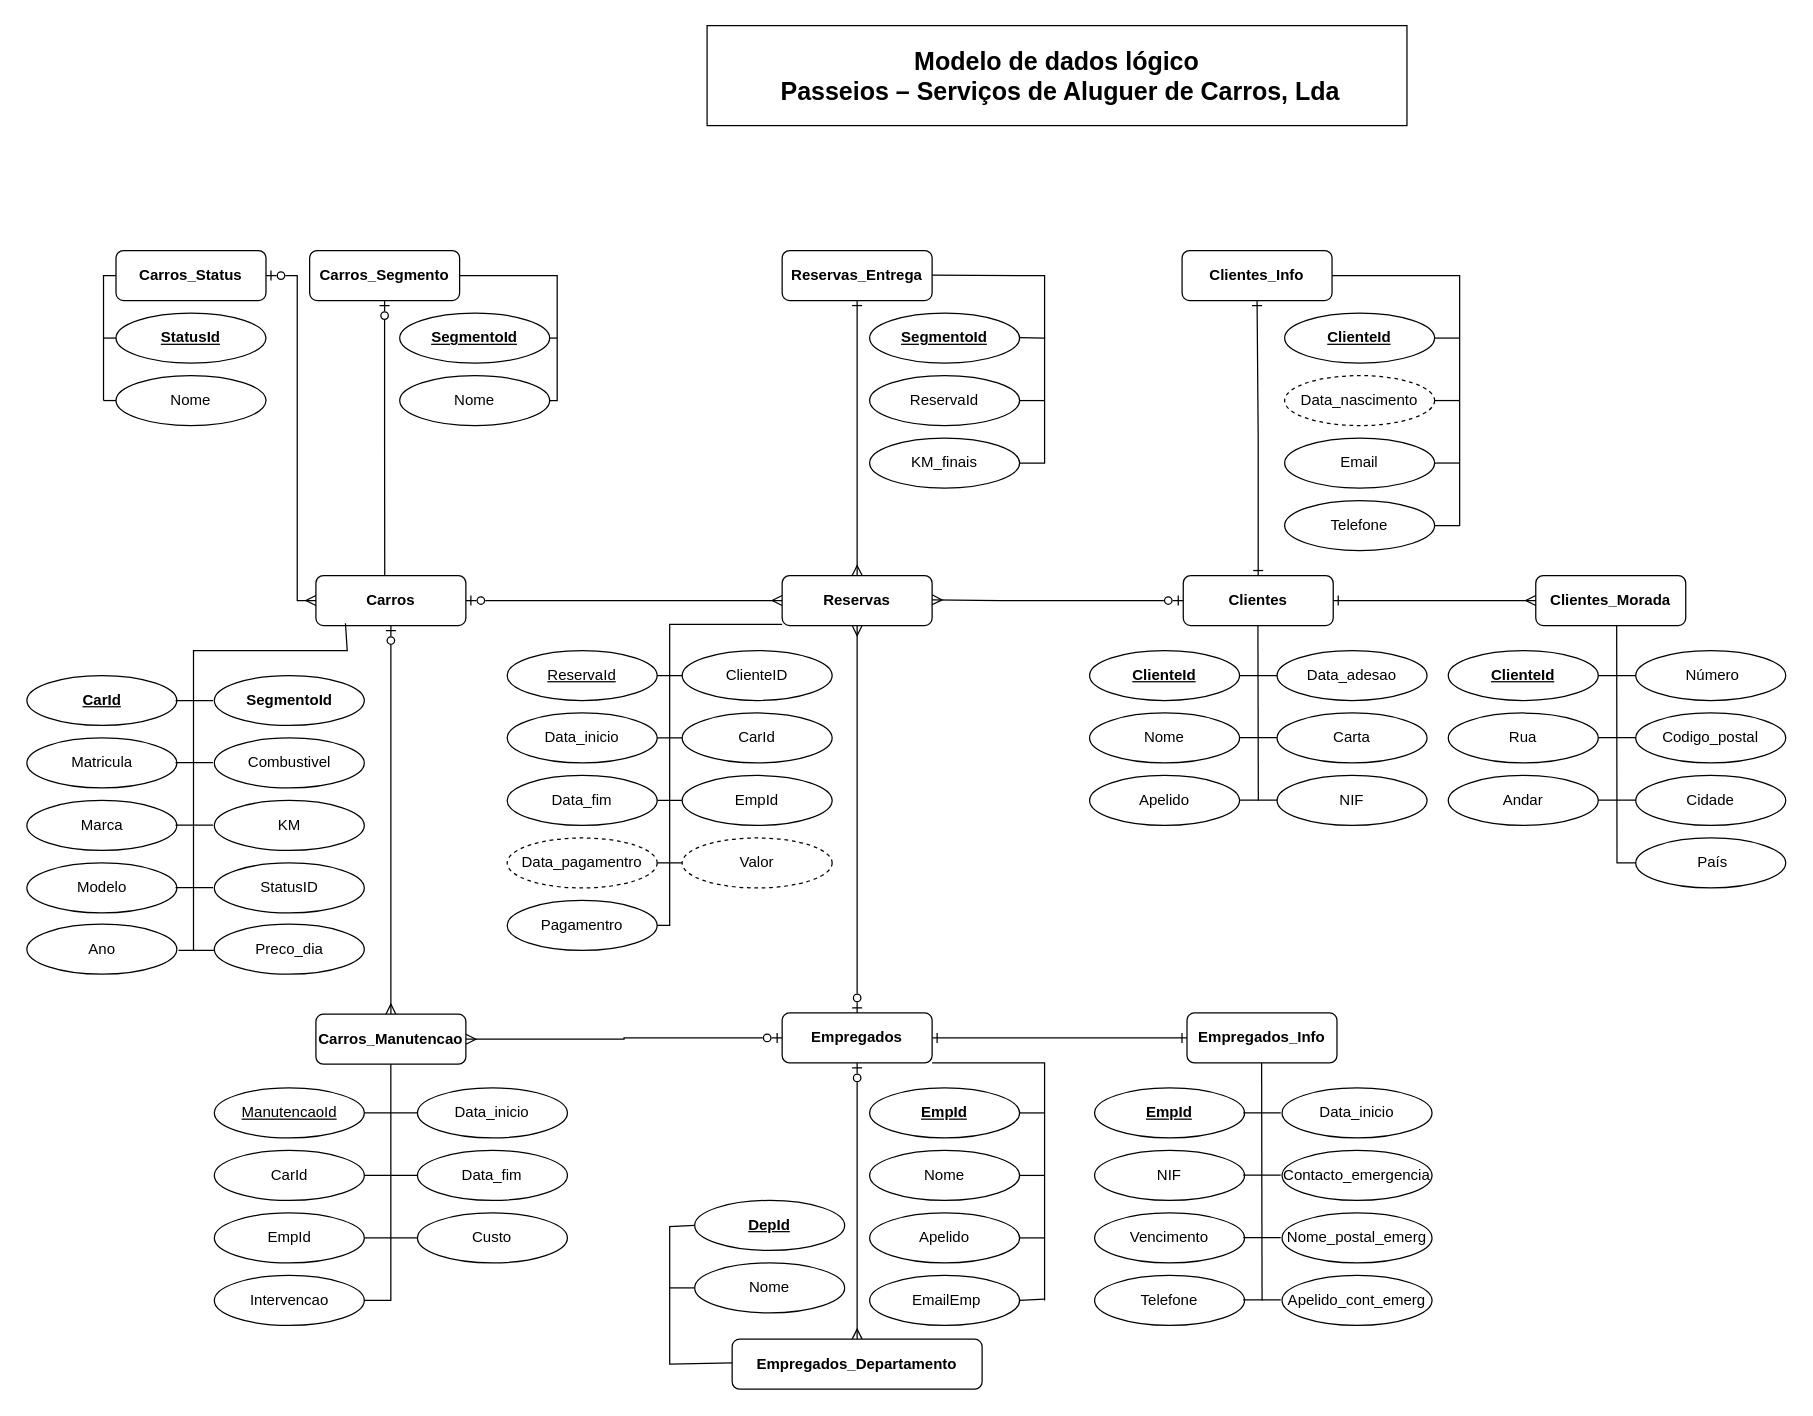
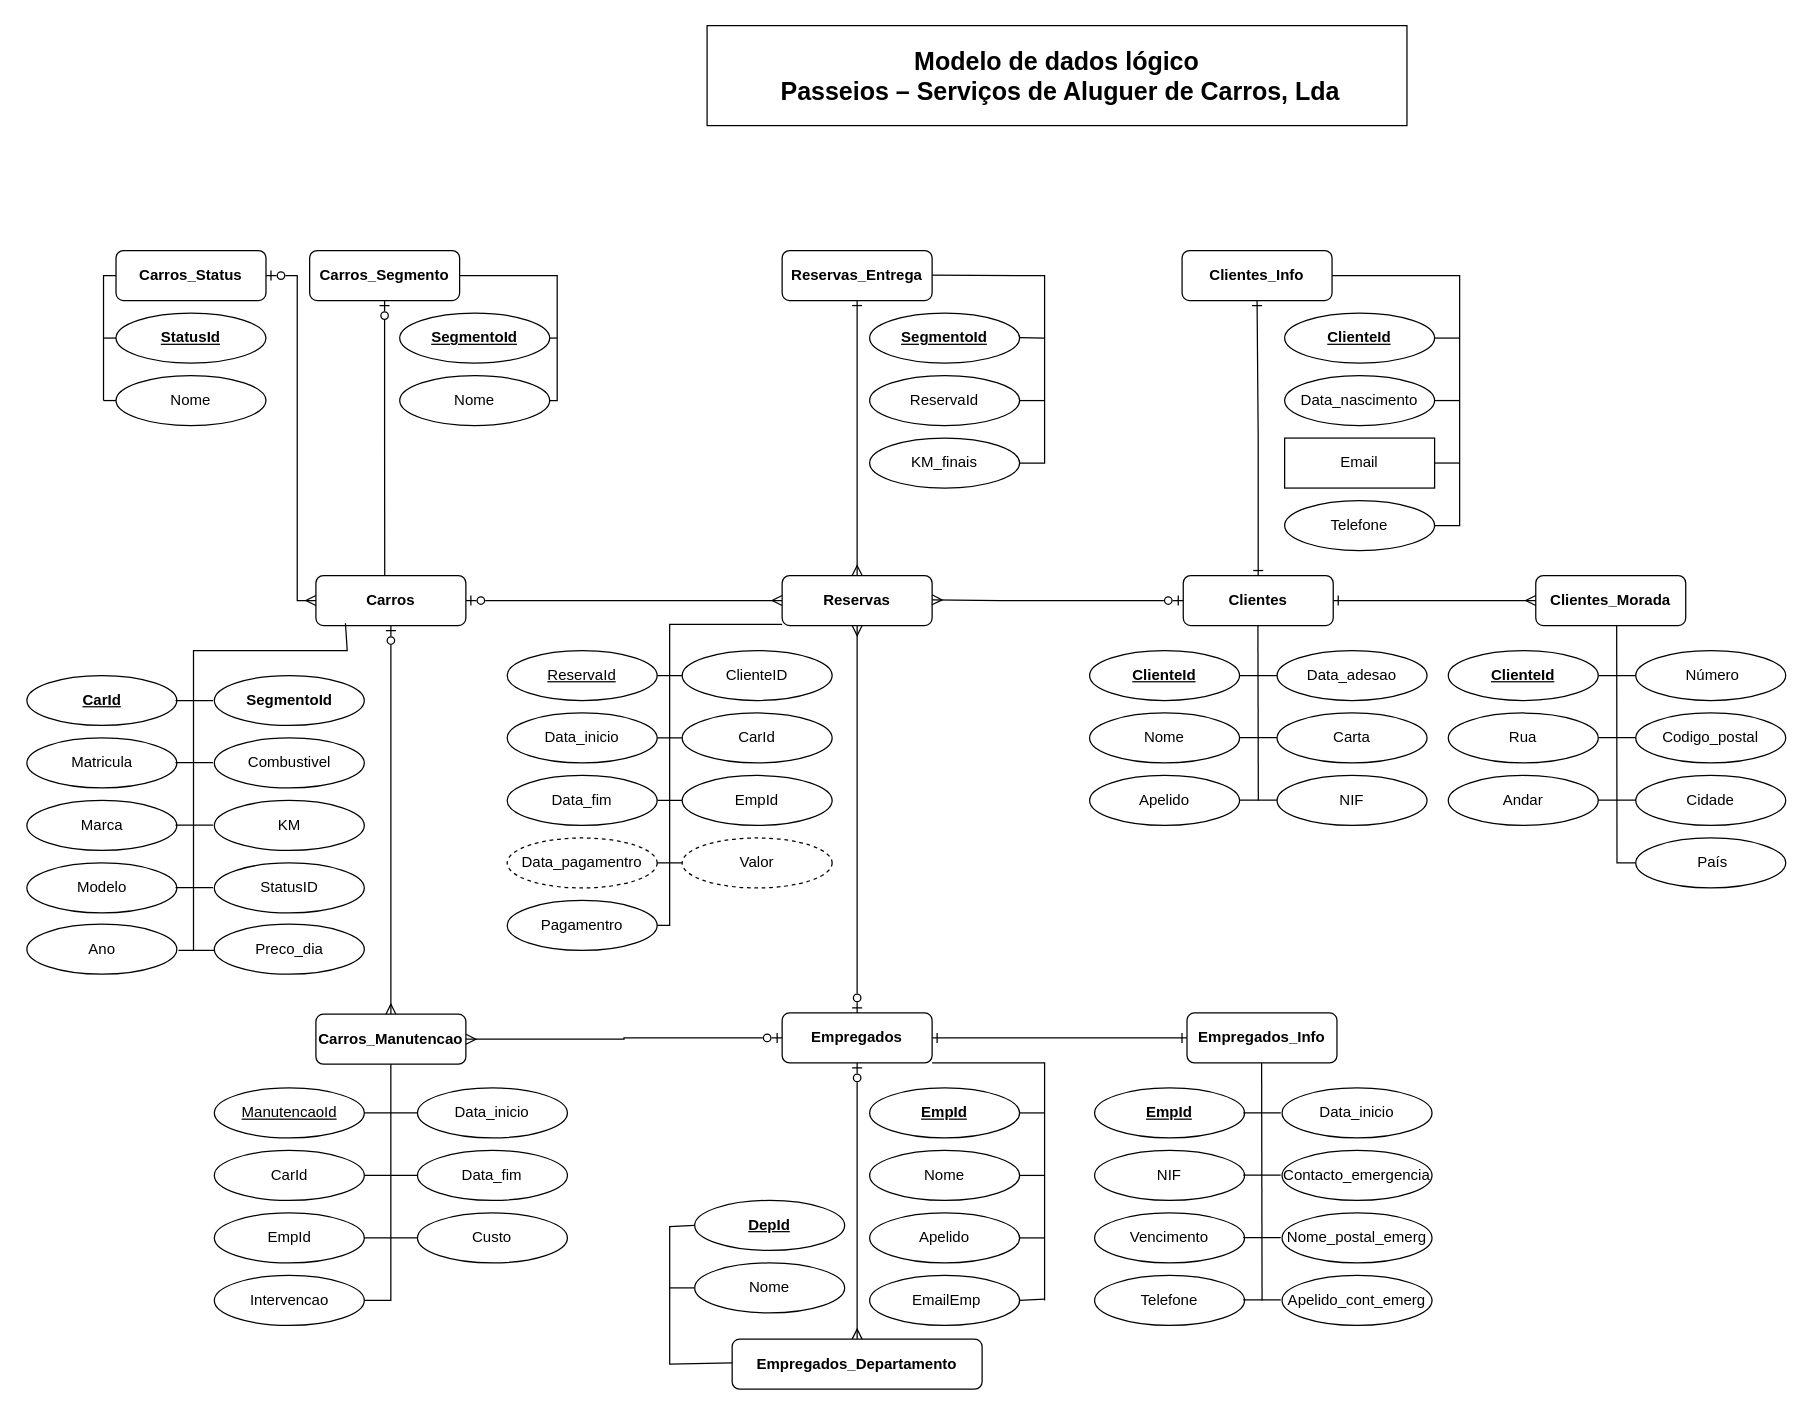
(1359, 401) -> (1359, 401)
(1359, 463) -> (1359, 463)
